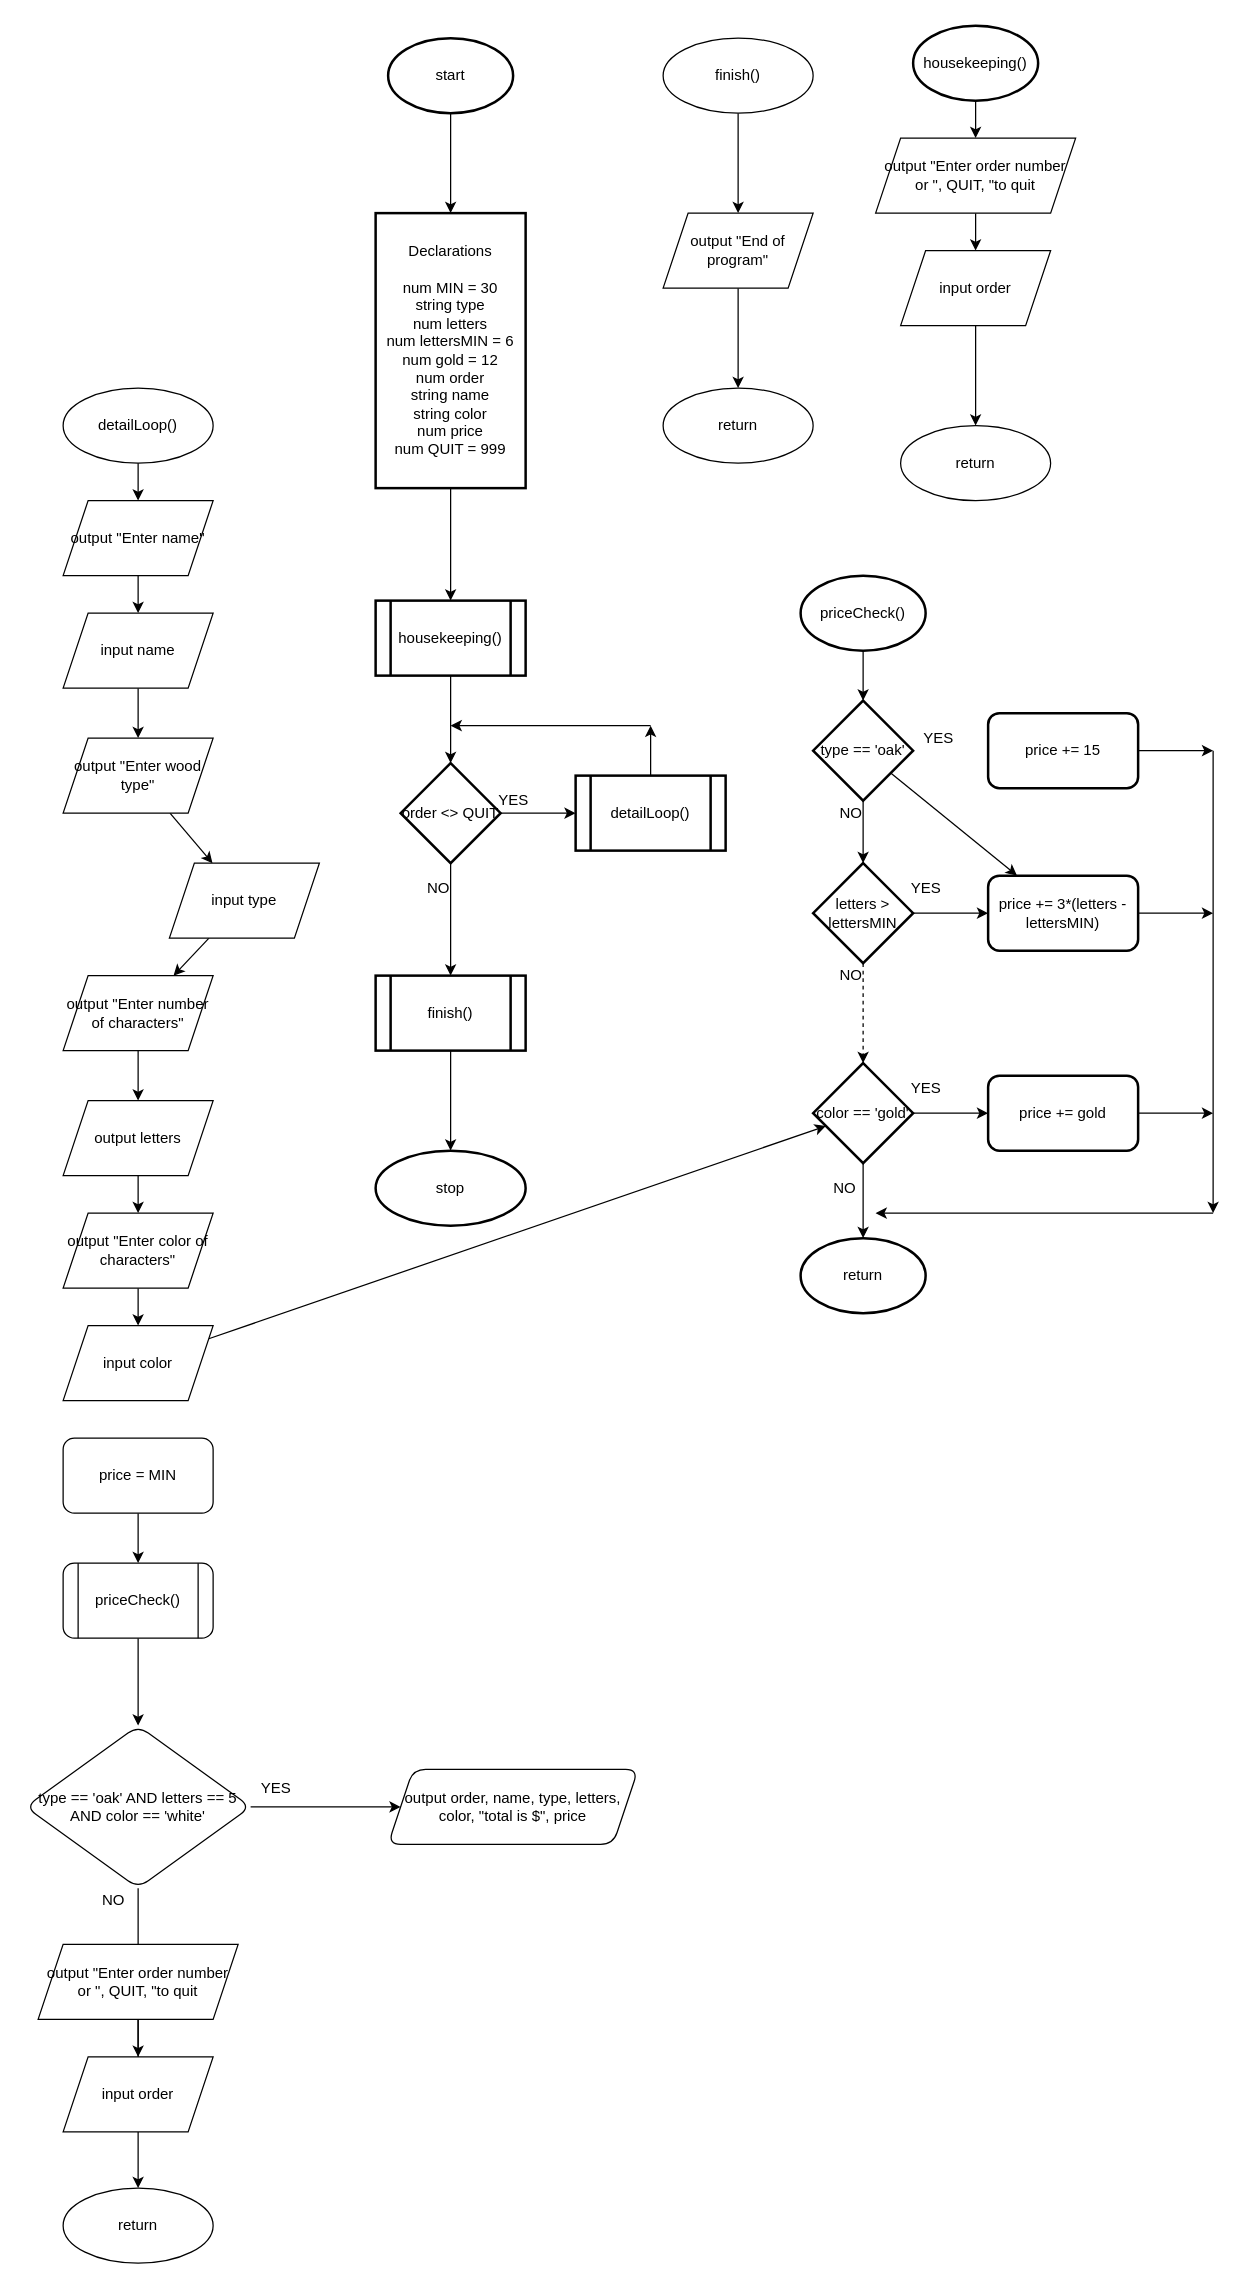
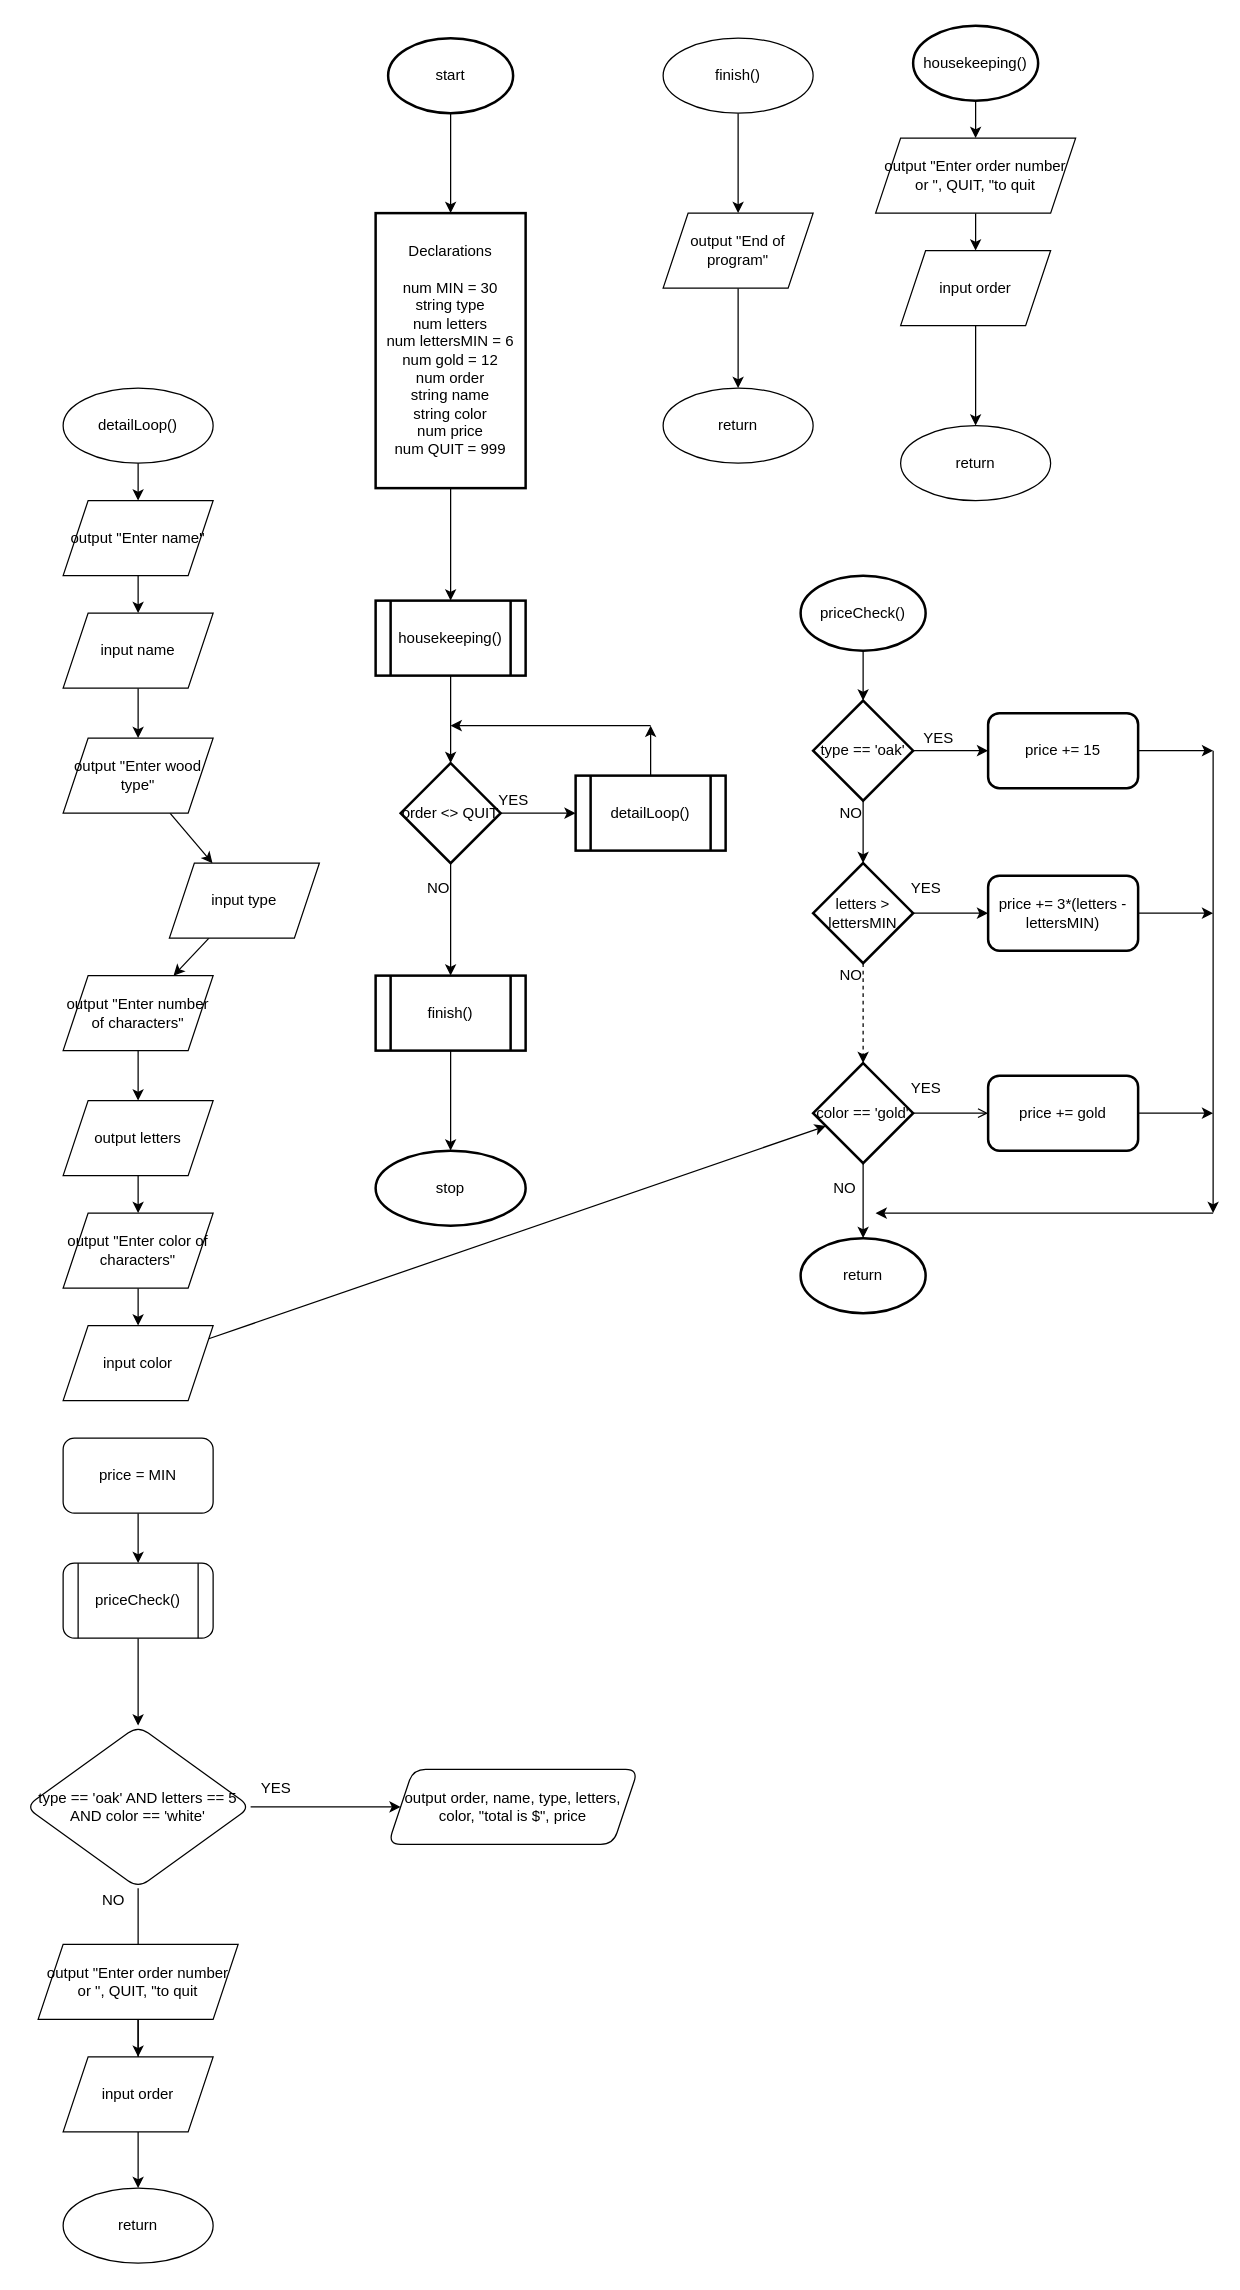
(951, 822) -> (946, 751)
(978, 1113) -> (980, 1113)
